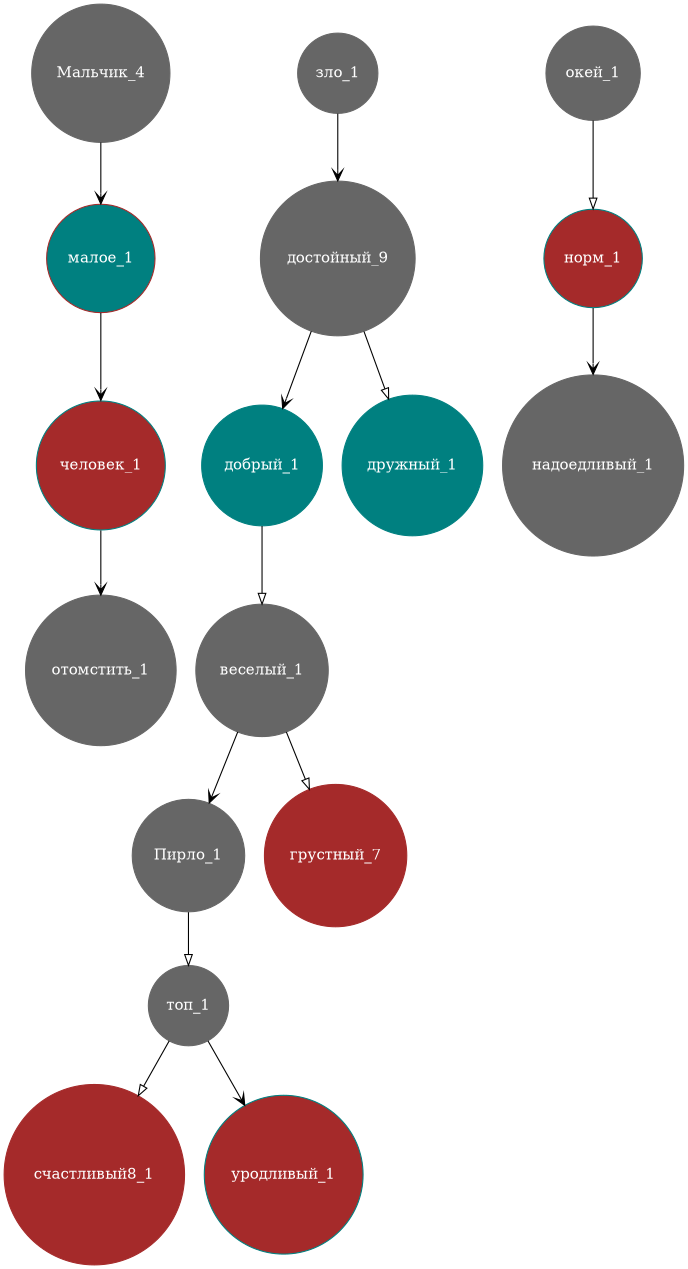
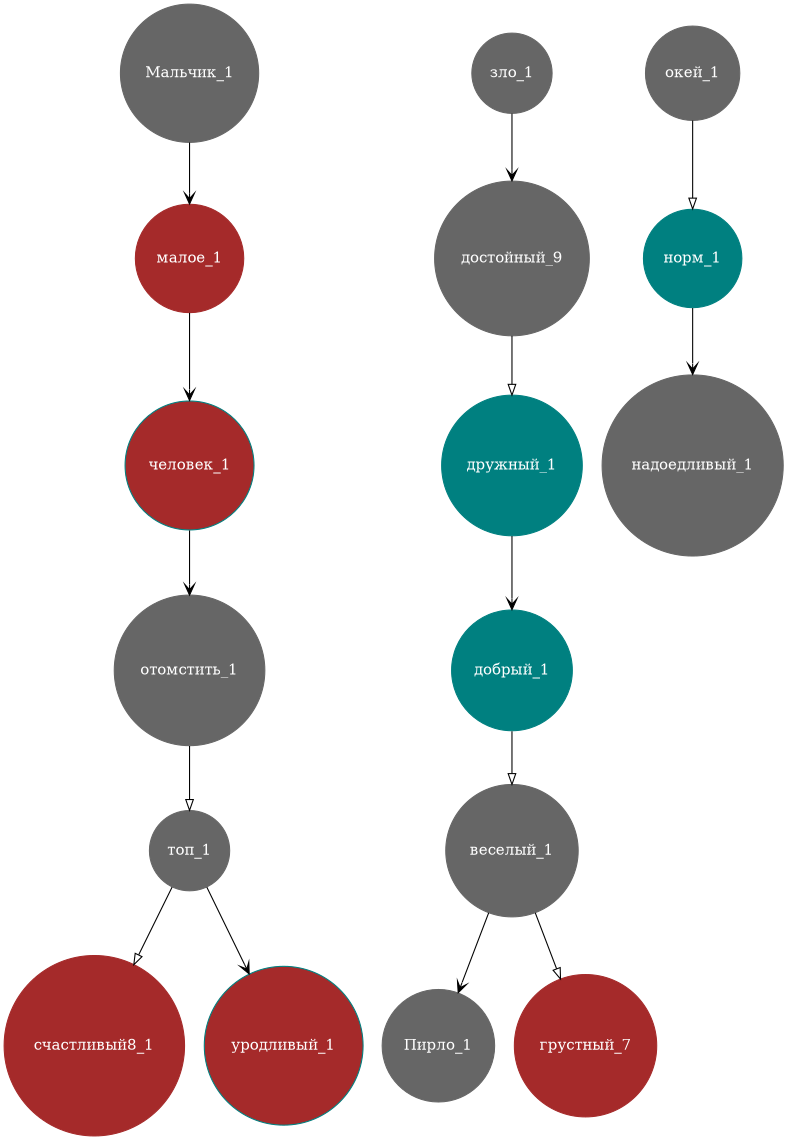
(101, 73) -> (190, 73)
(101, 258) -> (190, 258)
(593, 258) -> (693, 258)
(299, 365) -> (512, 567)
(188, 933) -> (190, 773)
